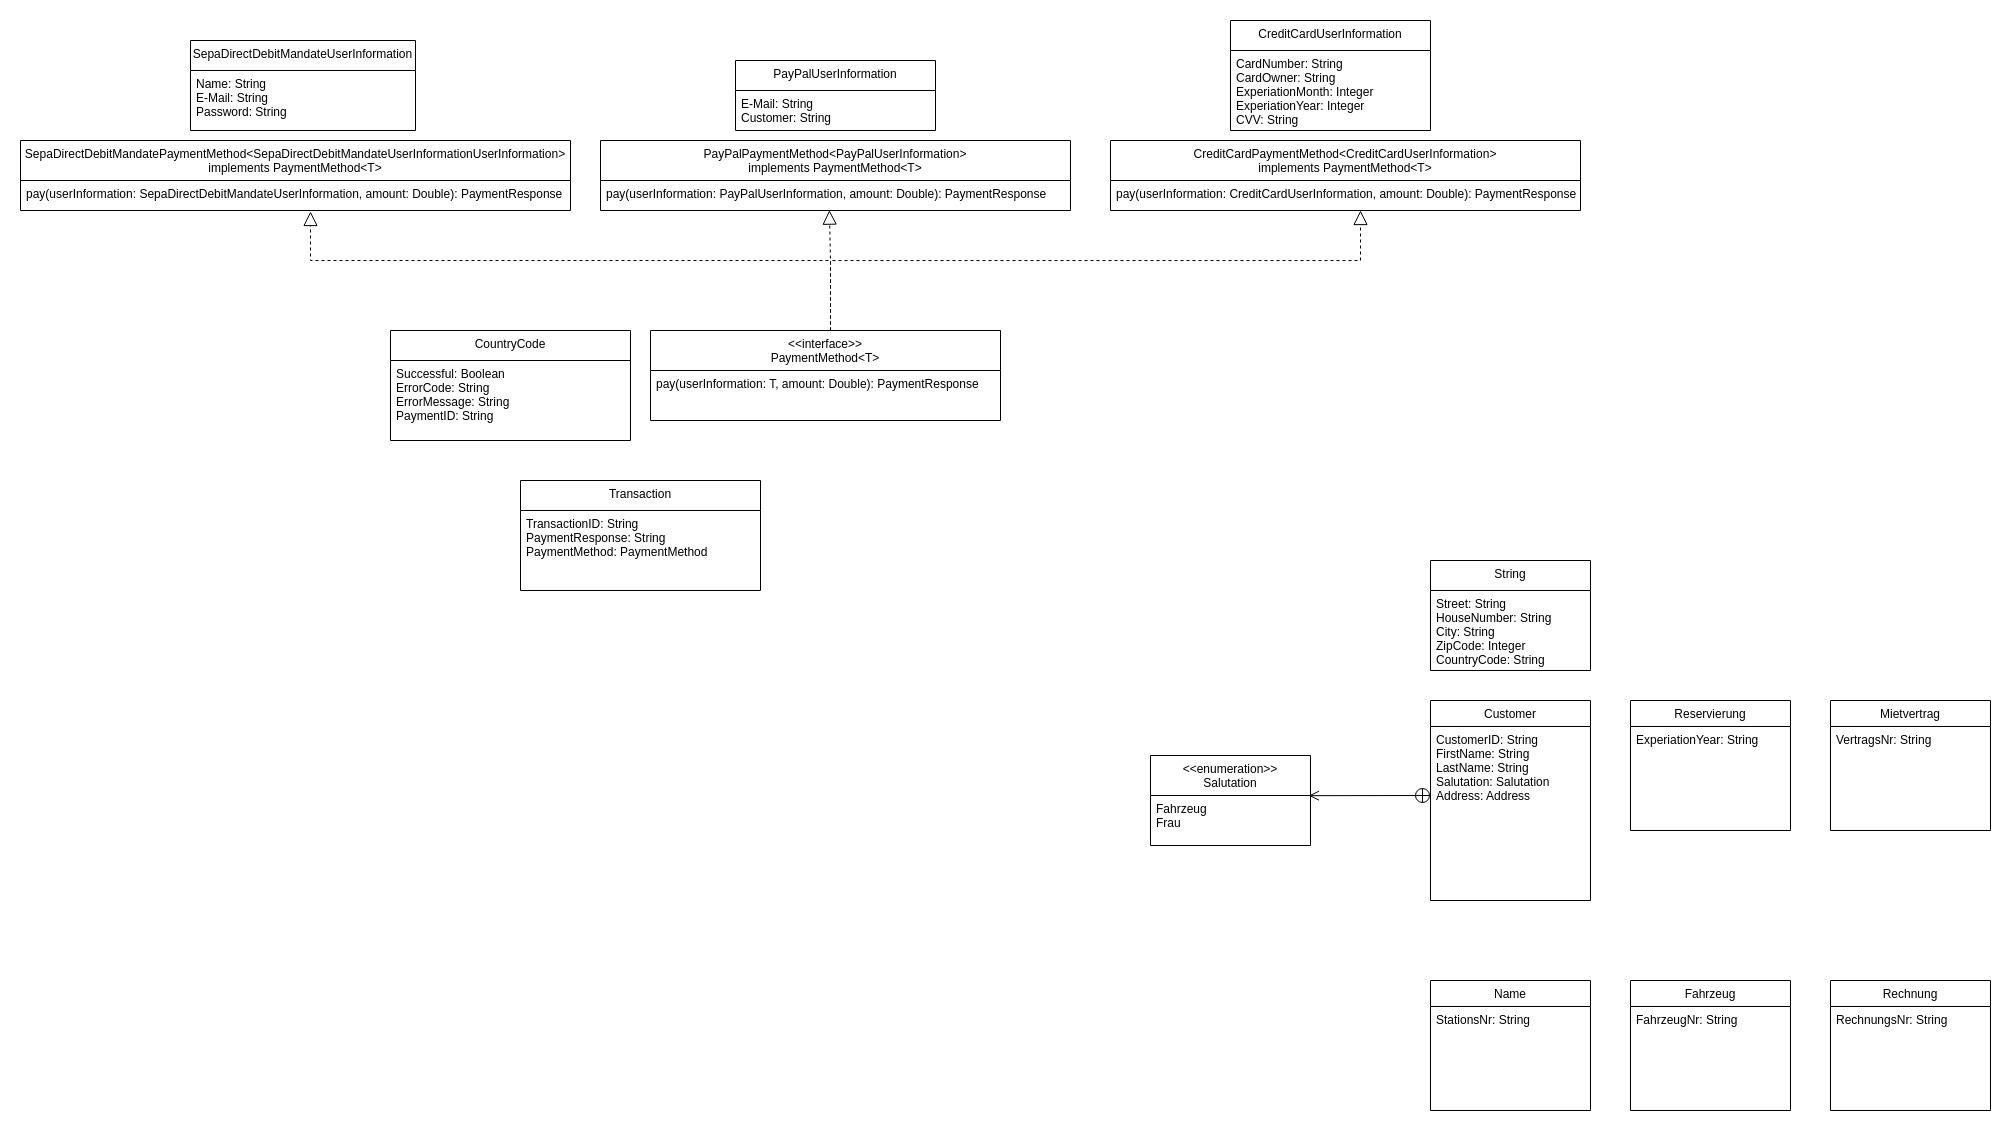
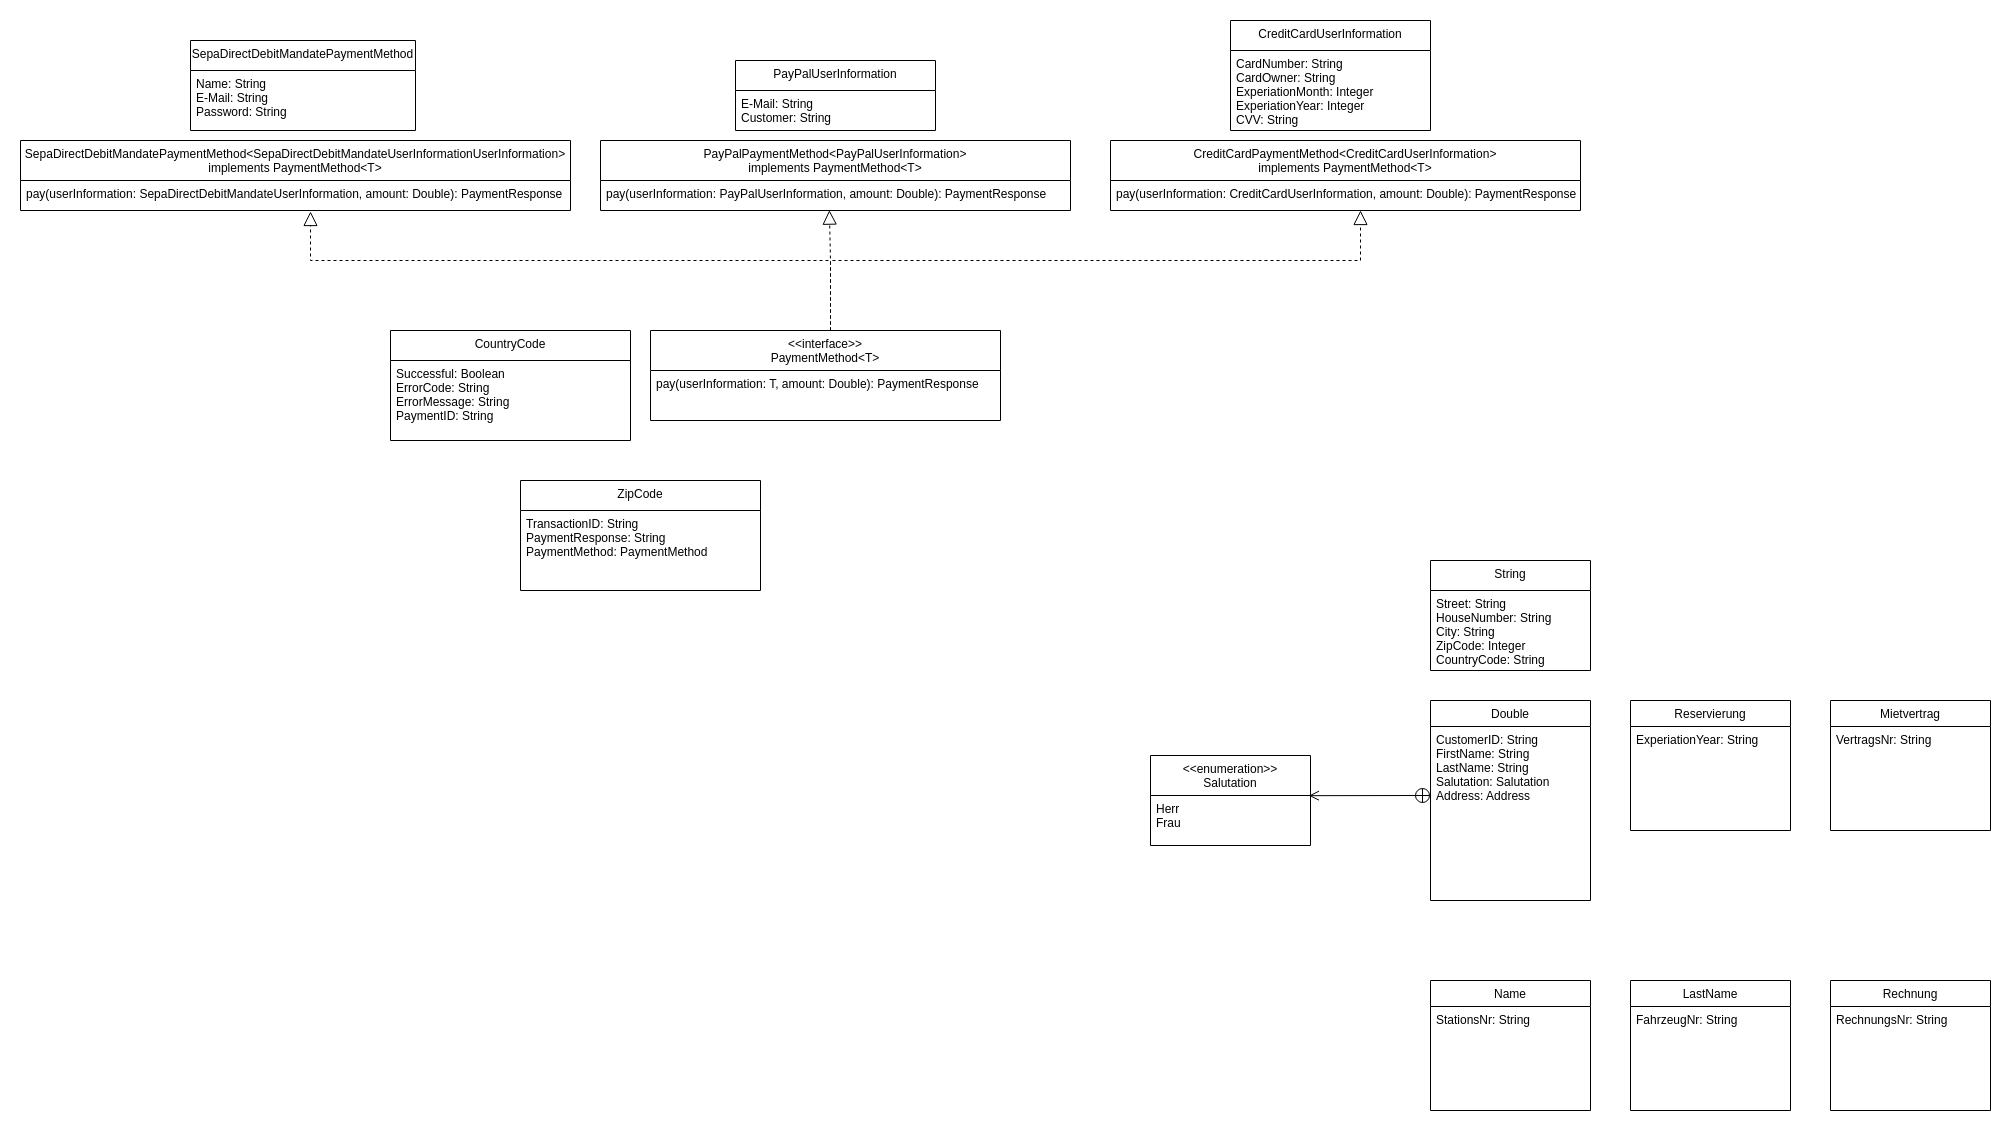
(303, 54) -> (303, 54)
(640, 494) -> (640, 494)
(1510, 714) -> (1510, 714)
(1183, 809) -> (1169, 809)
(1710, 994) -> (1710, 994)
